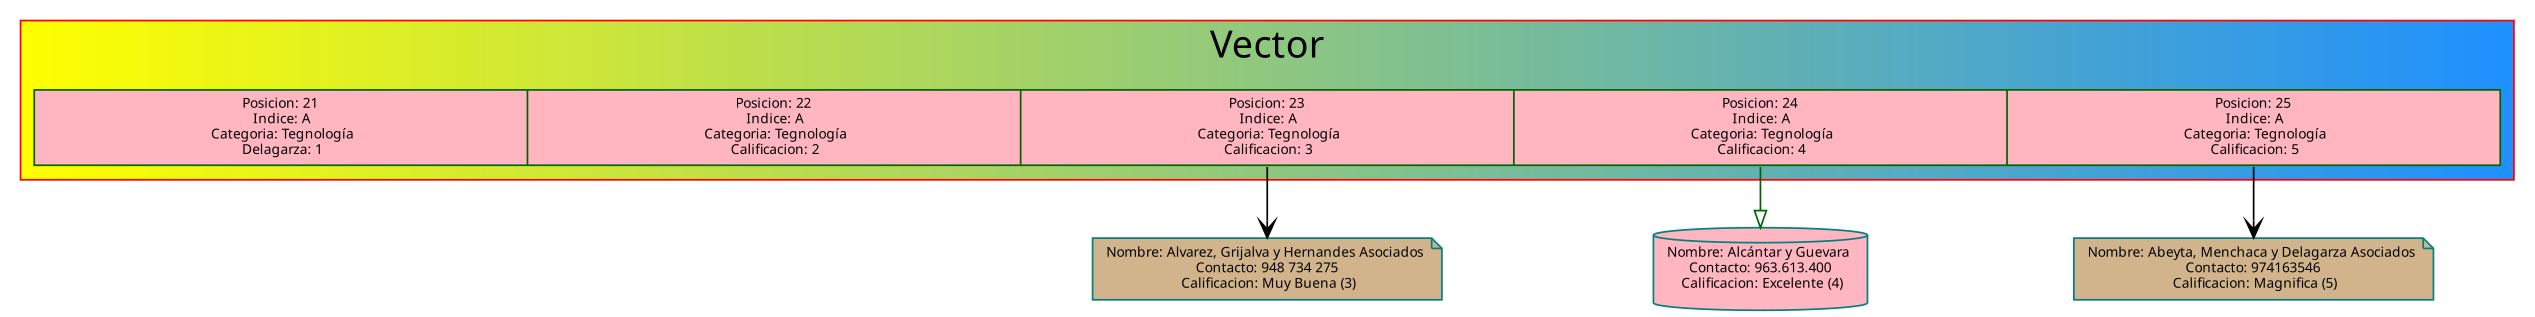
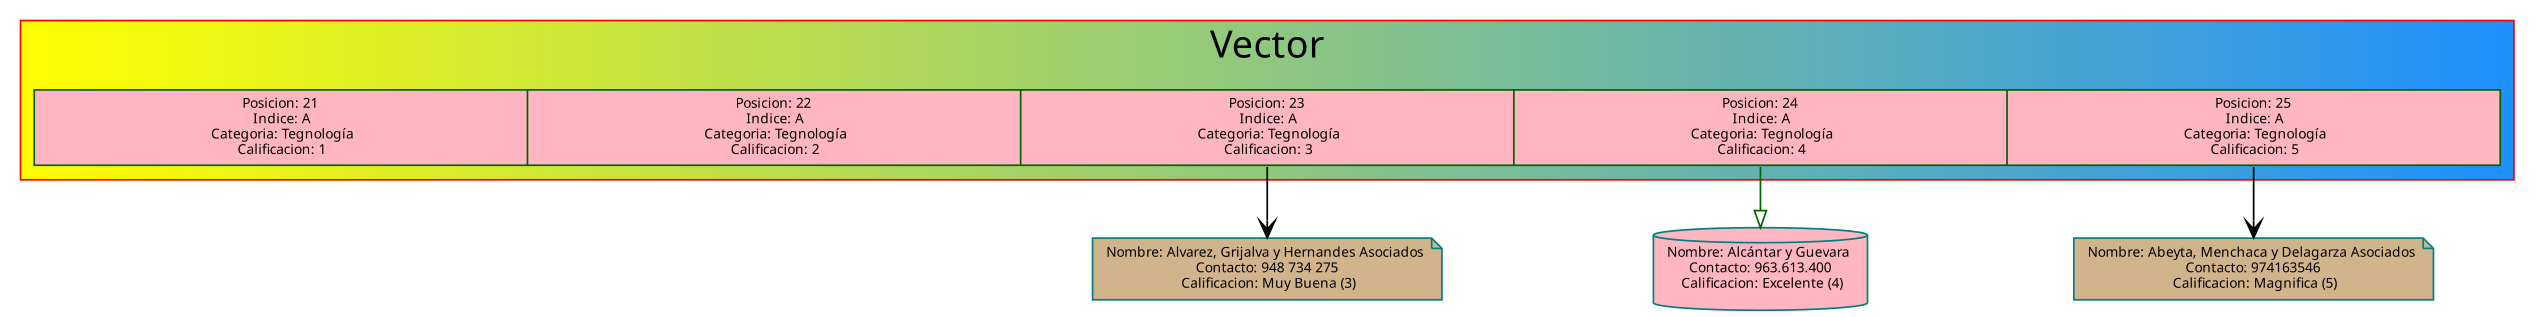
(281, 150) -> (281, 150)
